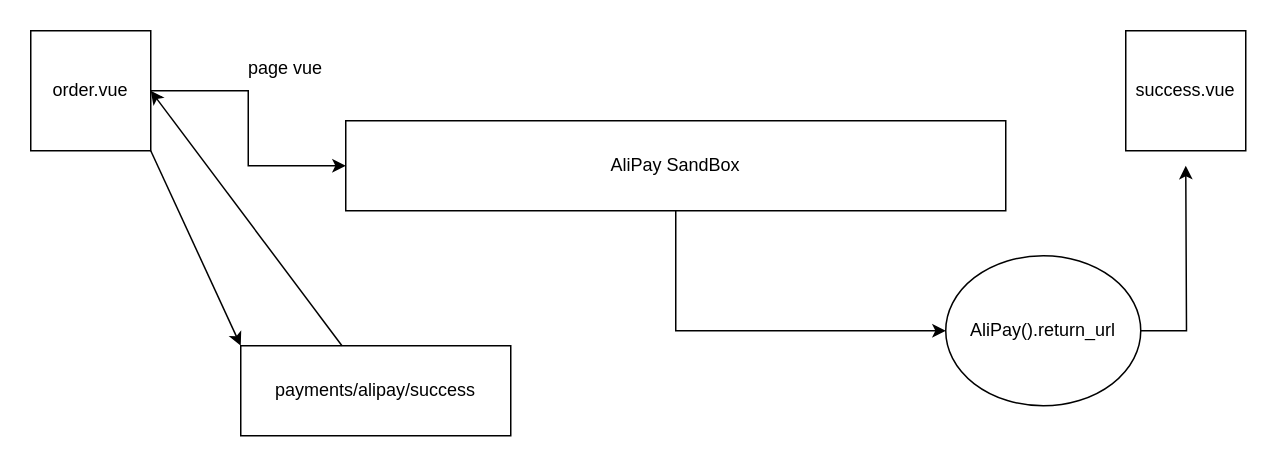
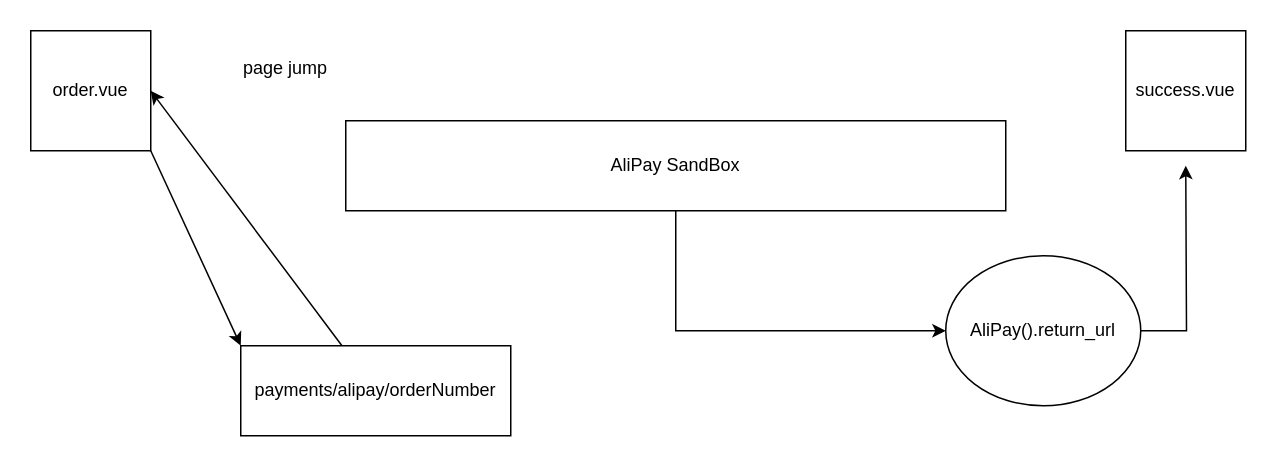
(286, 68) -> (286, 68)
(248, 123) -> none
(376, 391) -> (376, 391)
